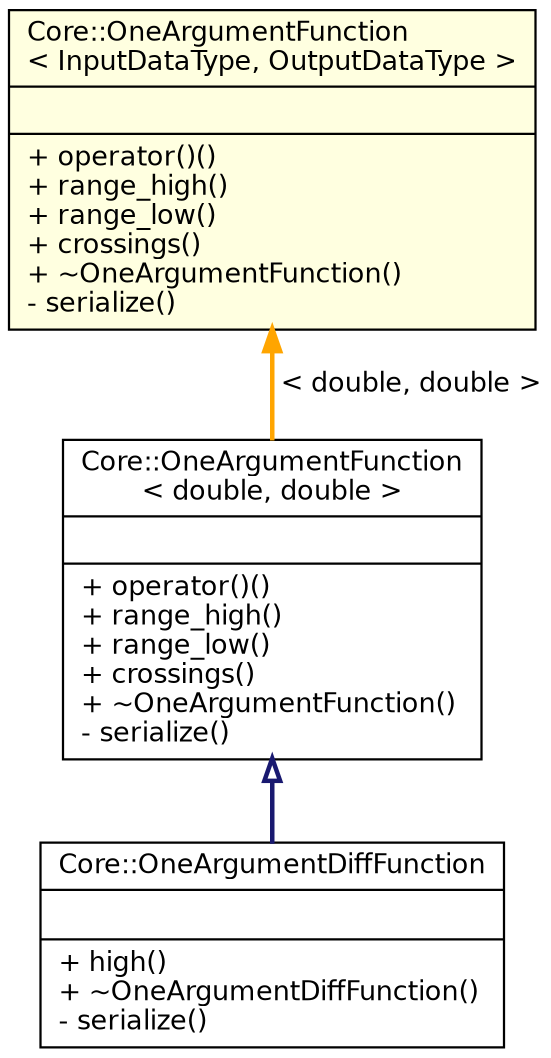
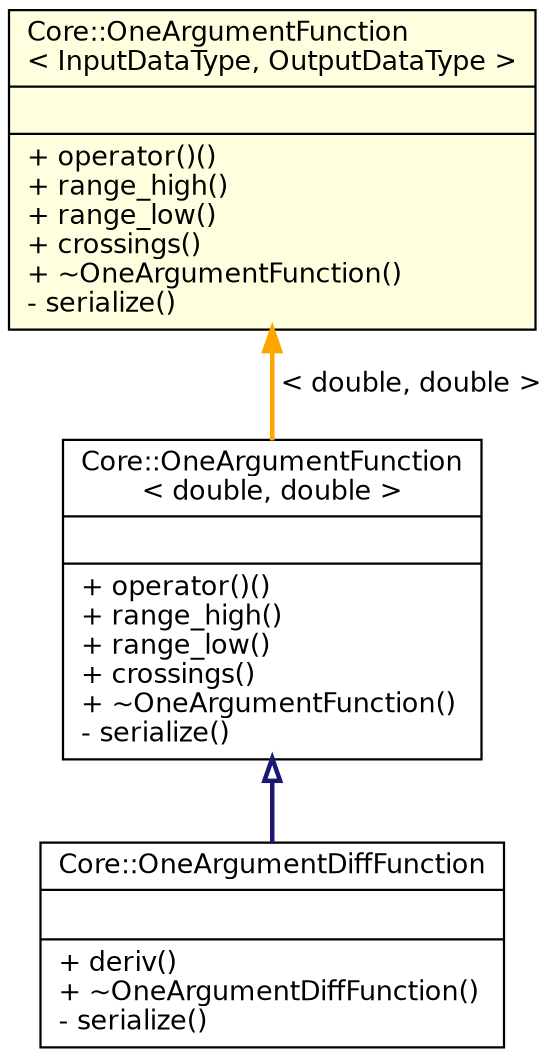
(114, 963) -> (118, 963)
